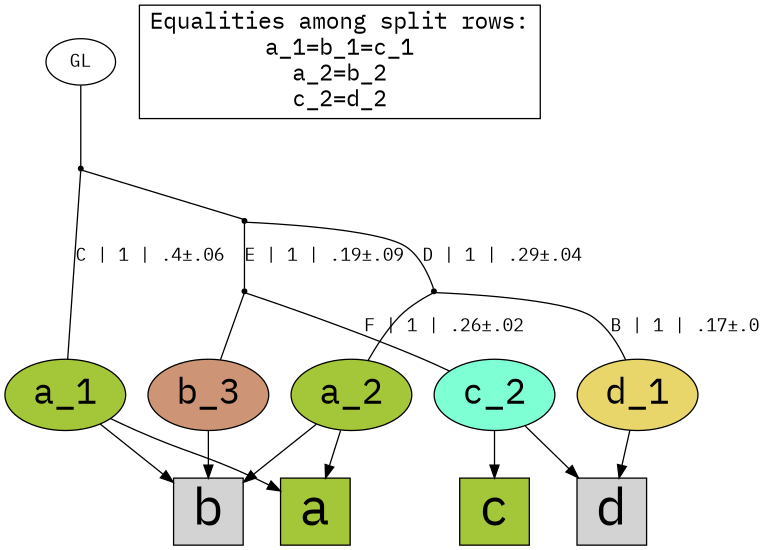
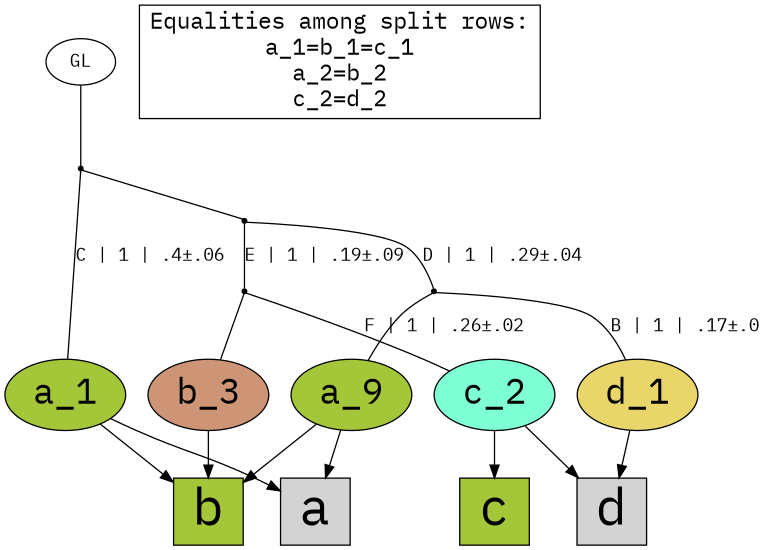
(351, 395) -> (351, 395)
(208, 512) -> (208, 512)
(315, 512) -> (315, 512)
